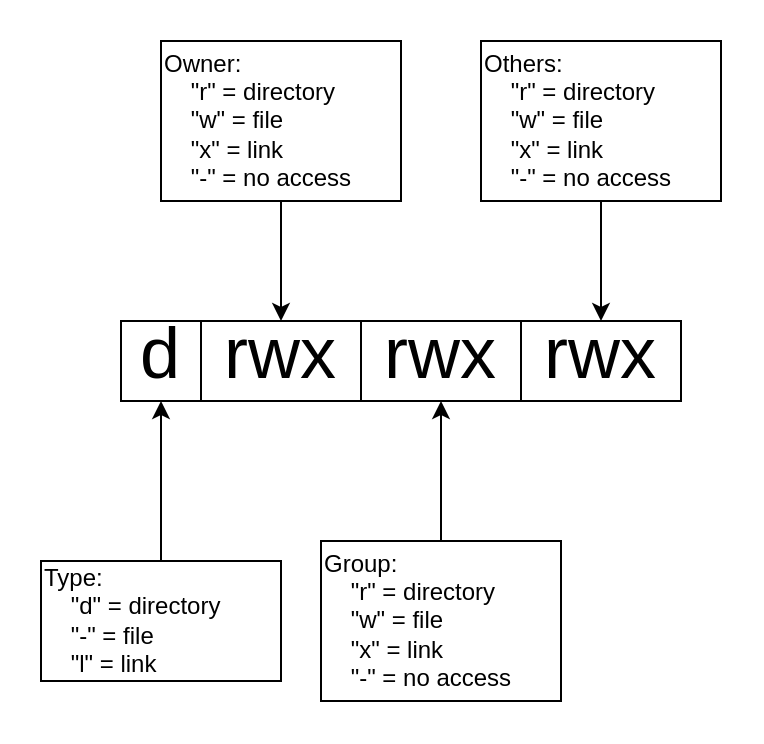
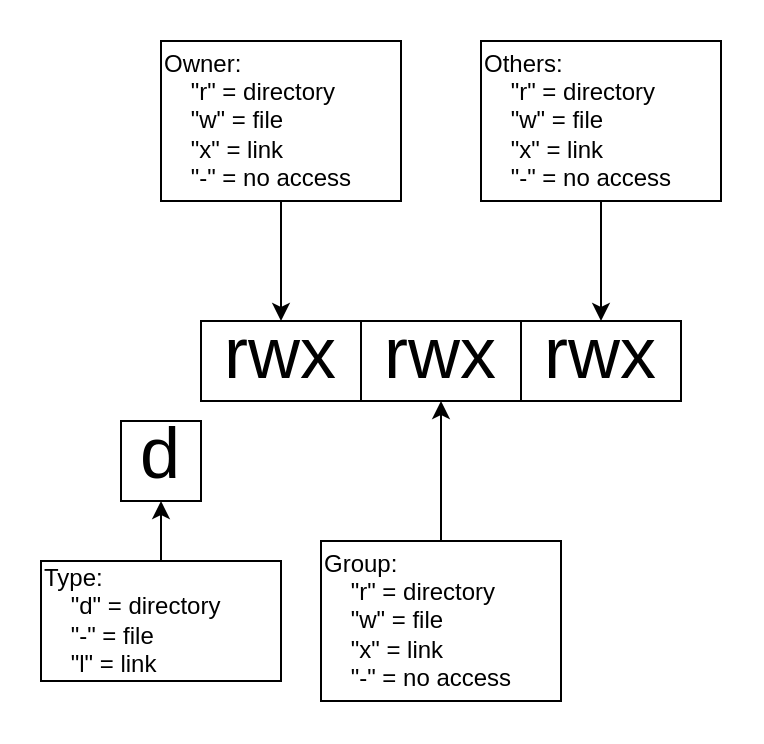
(161, 361) -> (161, 461)
